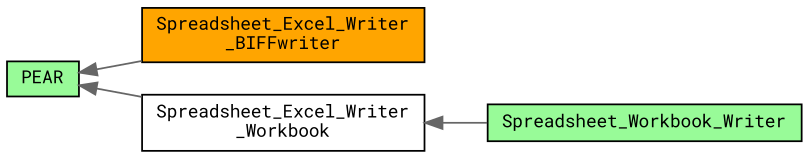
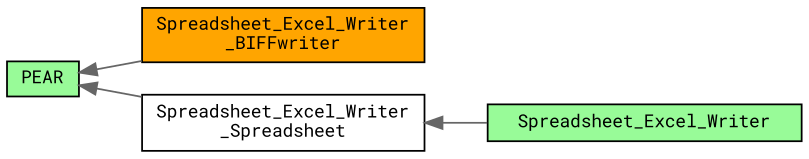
(283, 123) -> (283, 123)
(645, 123) -> (645, 123)
